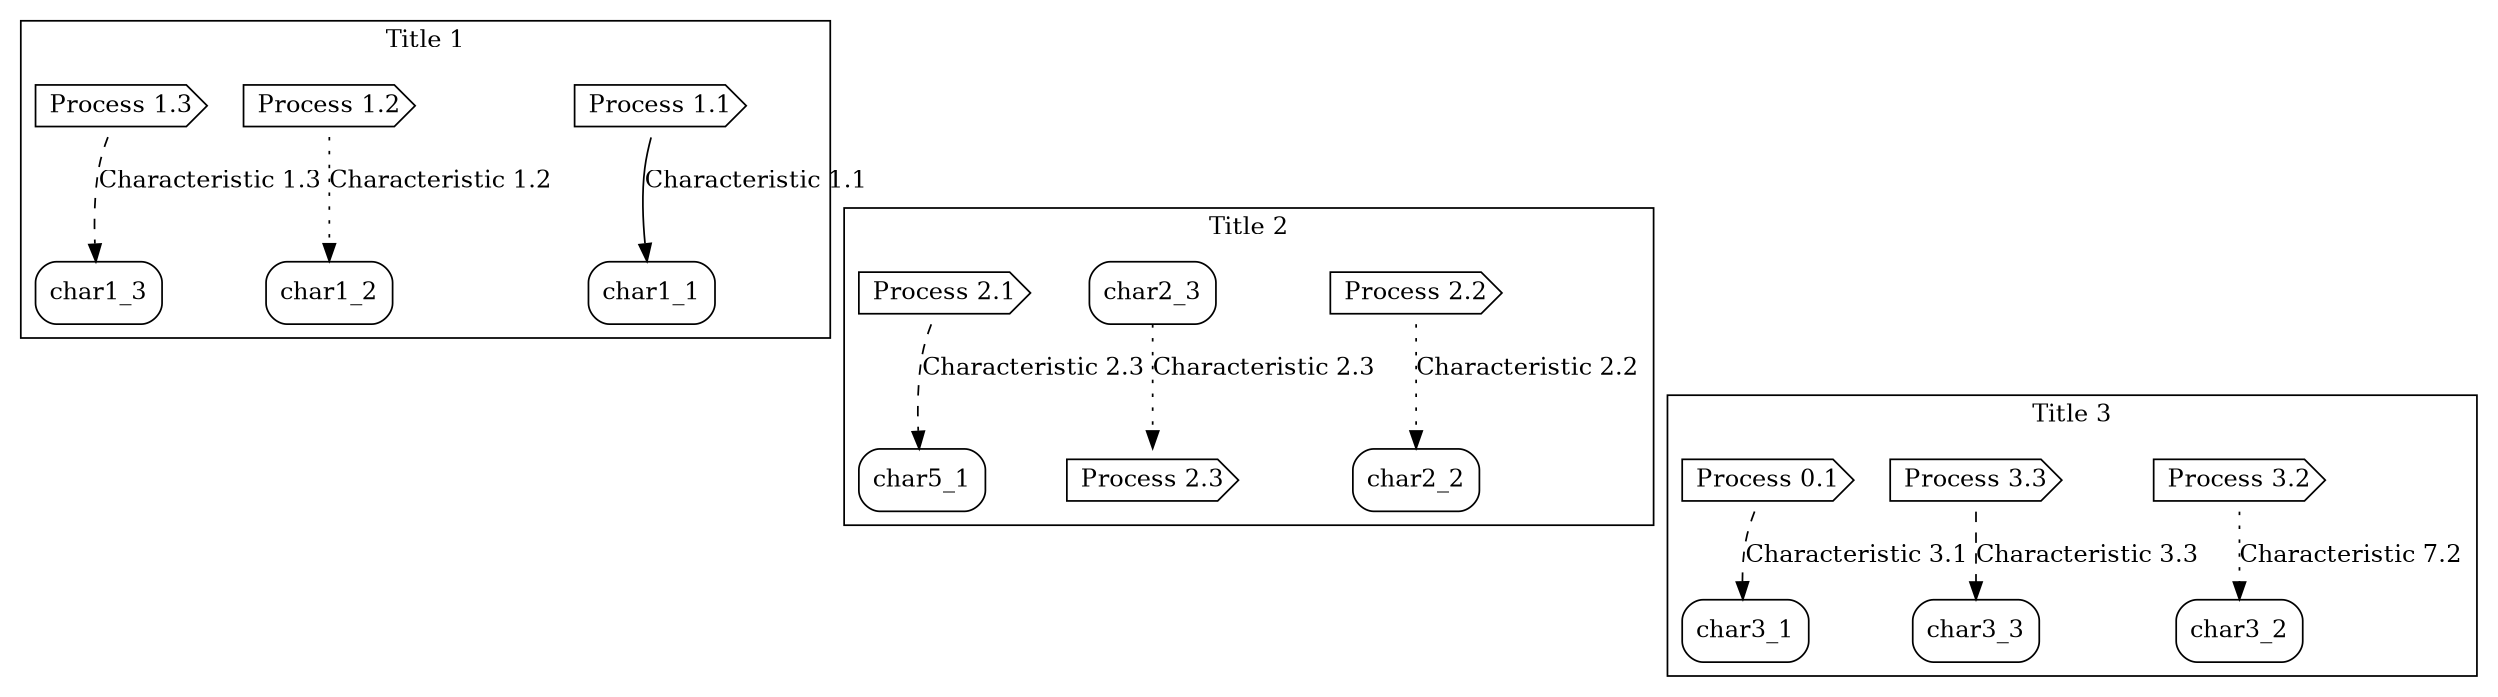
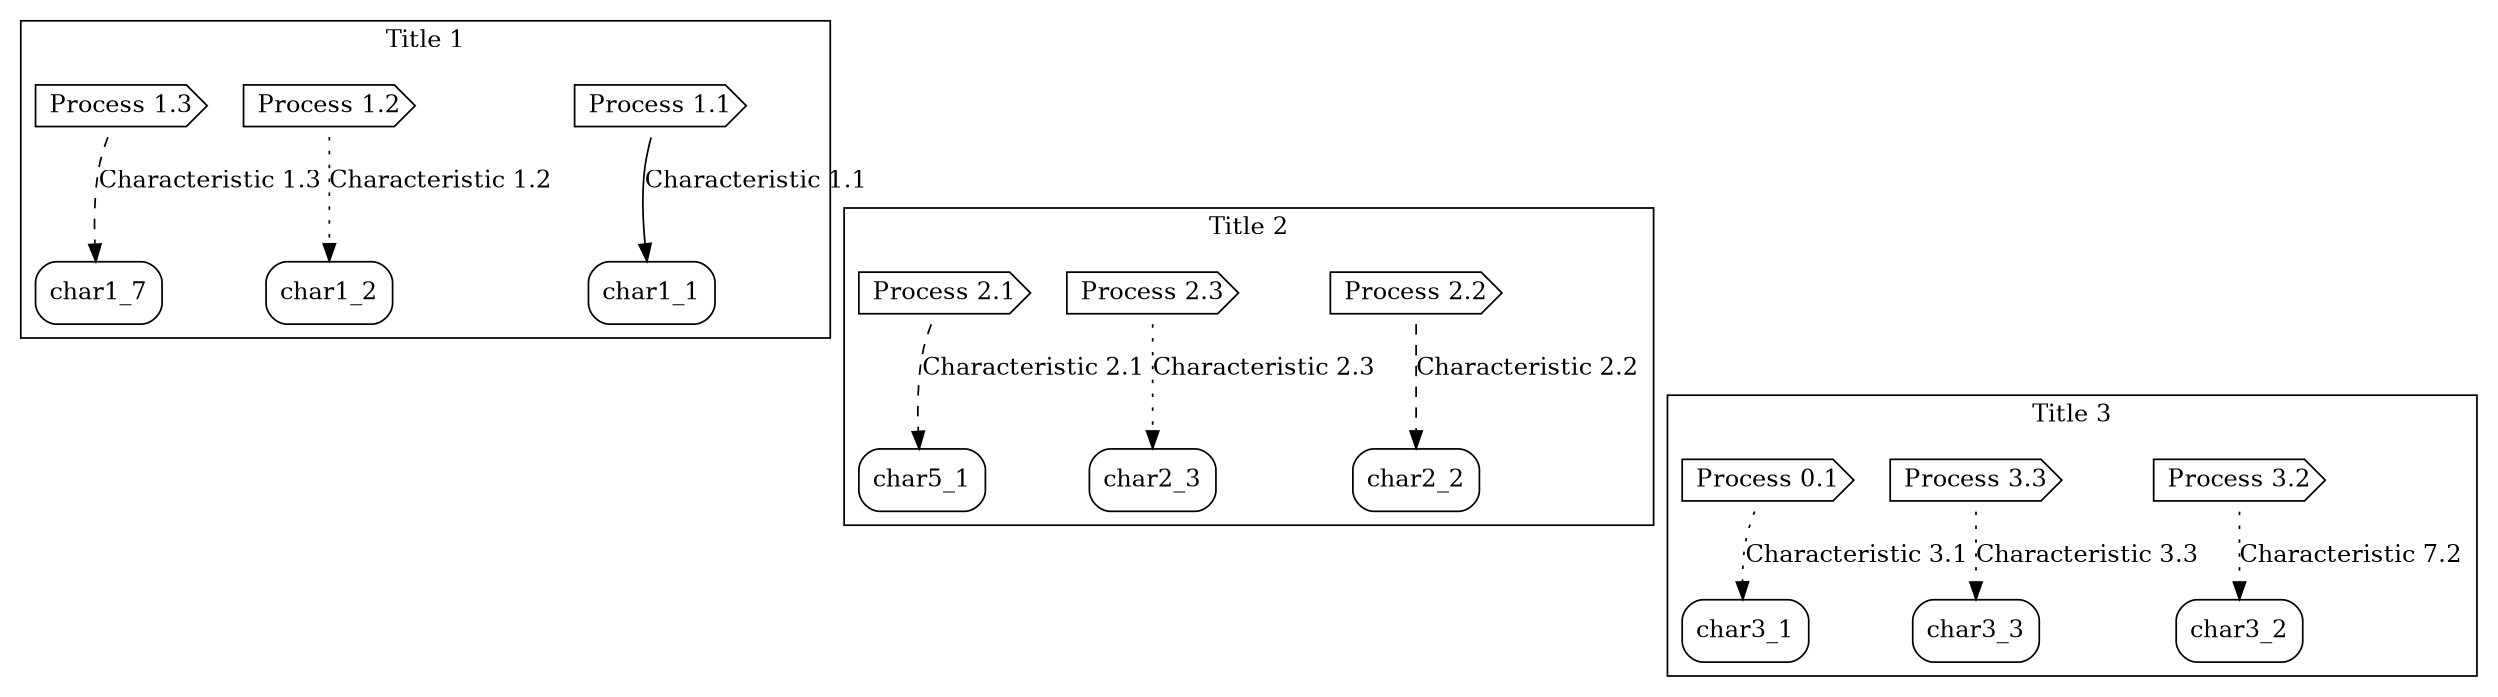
(99, 293) -> (99, 293)
(1034, 368) -> (1034, 368)
(1153, 378) -> (1153, 378)
(1416, 378) -> (1416, 378)
(1745, 546) -> (1745, 546)
(1976, 547) -> (1976, 547)
